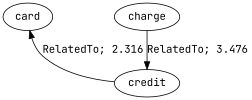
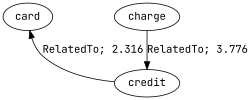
(198, 50) -> (198, 50)
